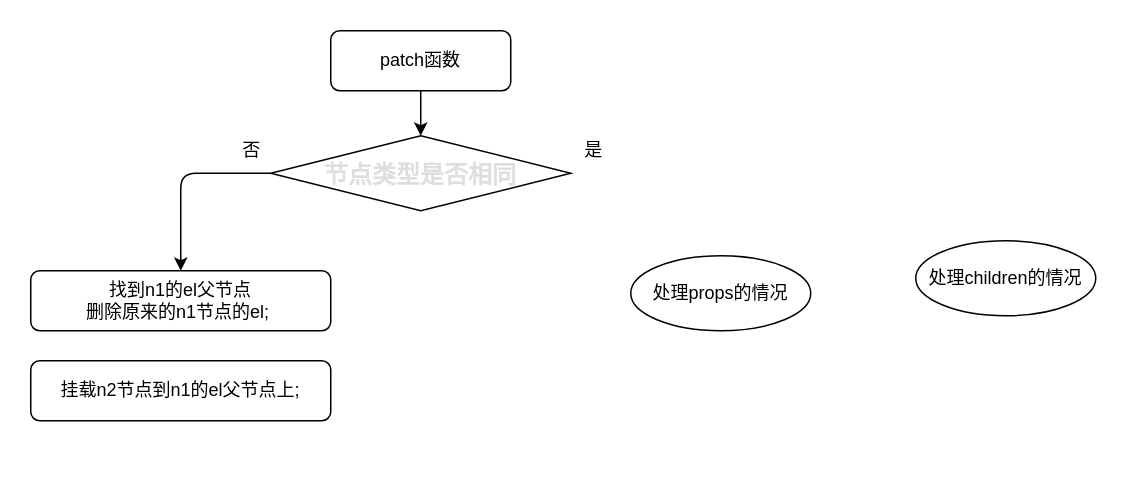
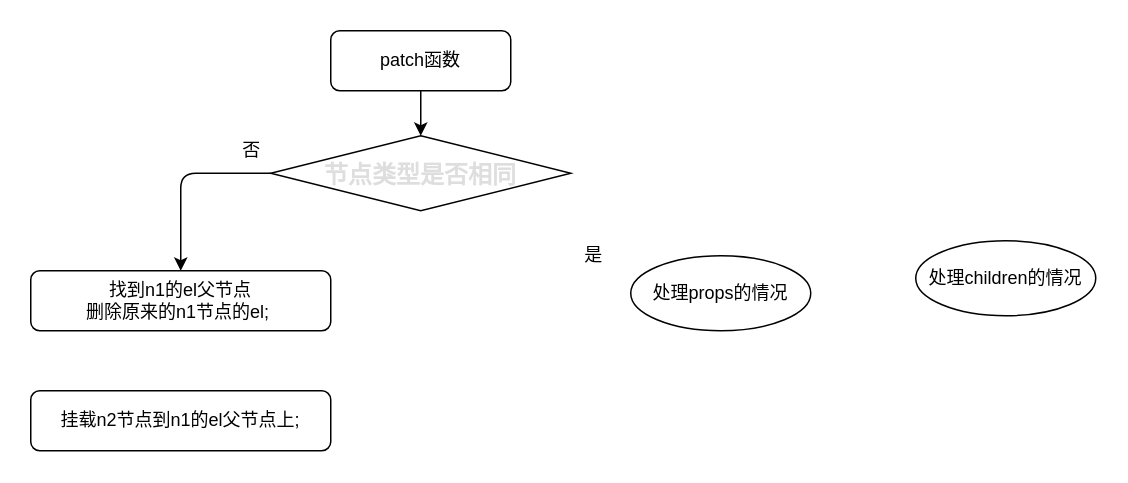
(593, 151) -> (593, 256)
(181, 391) -> (181, 421)
